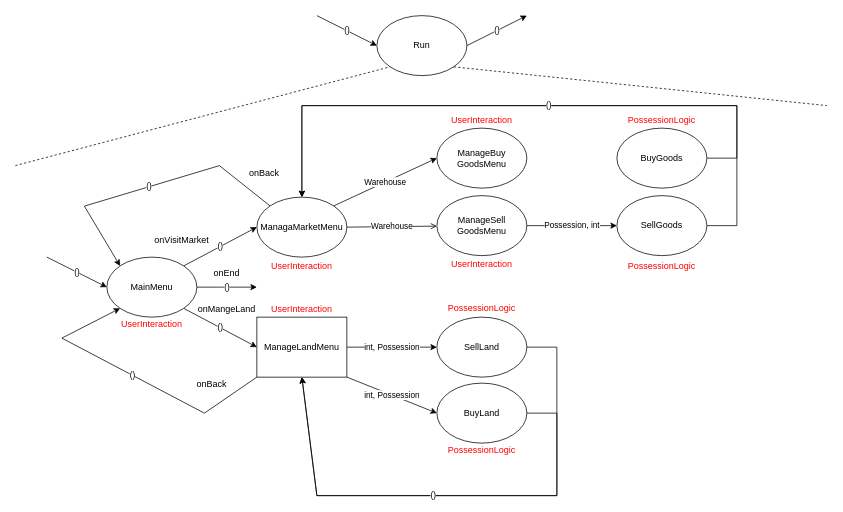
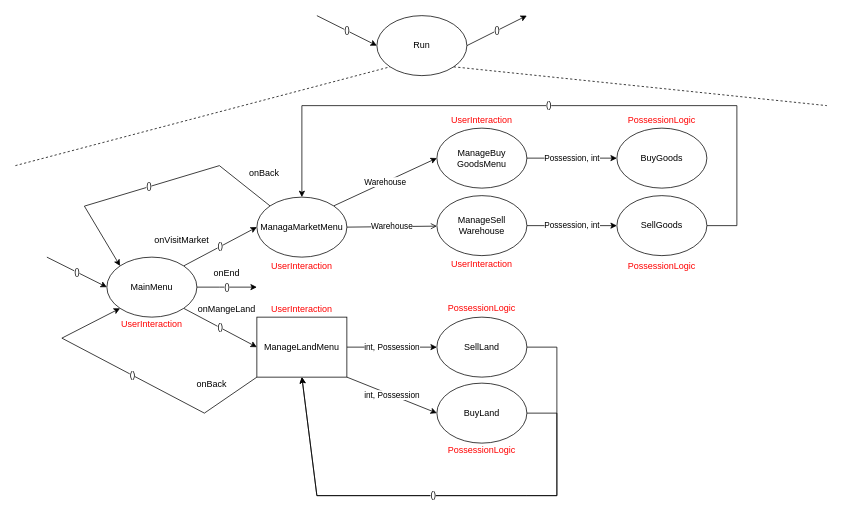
none -> (571, 158)
(720, 158) -> none
(482, 225) -> (482, 225)
